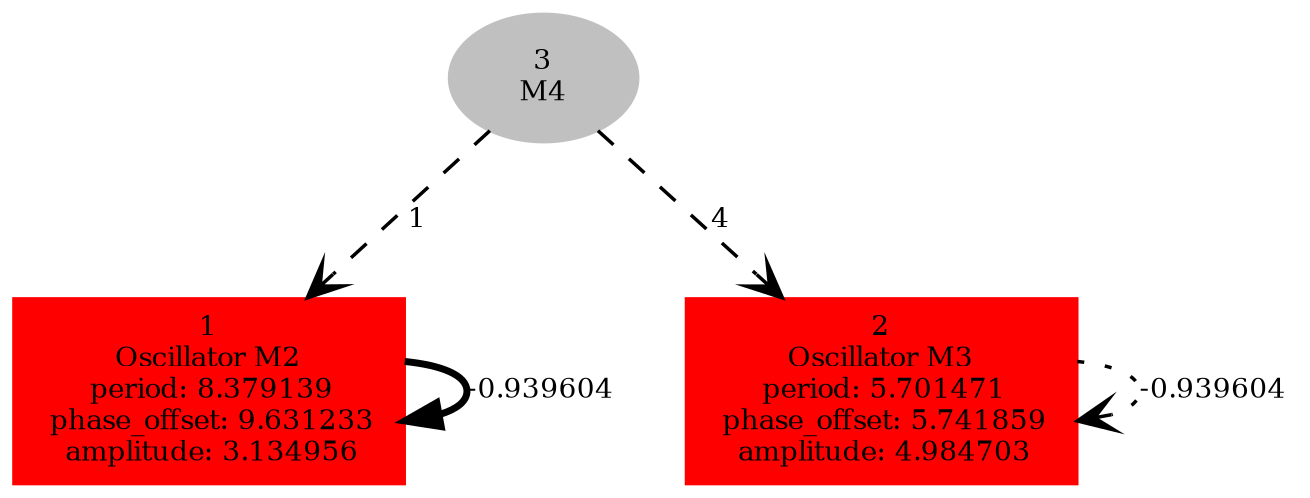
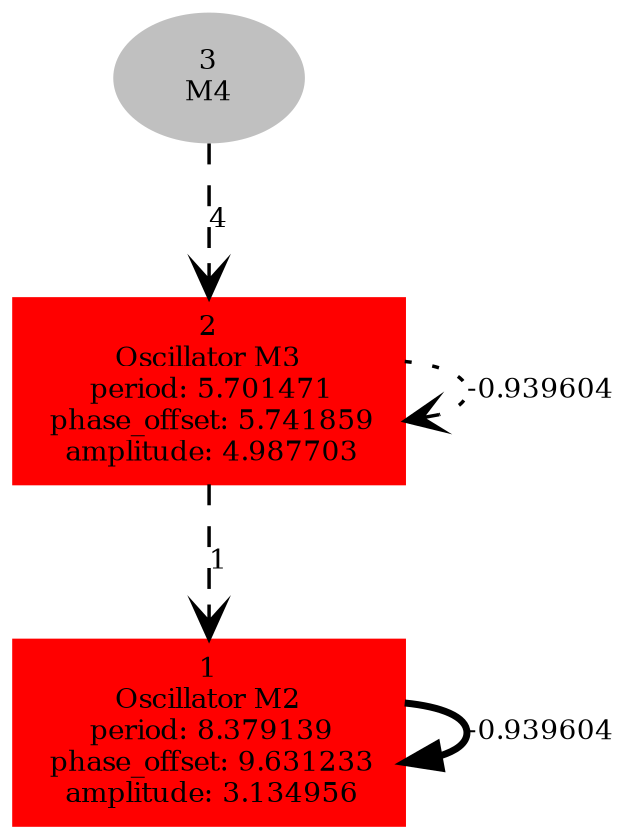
(411, 202) -> (209, 544)
(882, 452) -> (209, 452)
